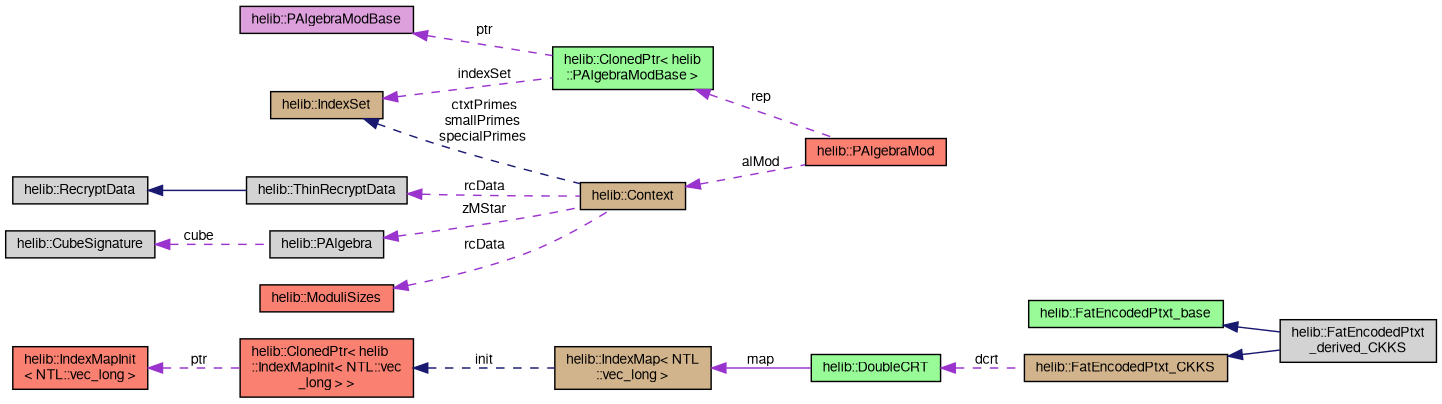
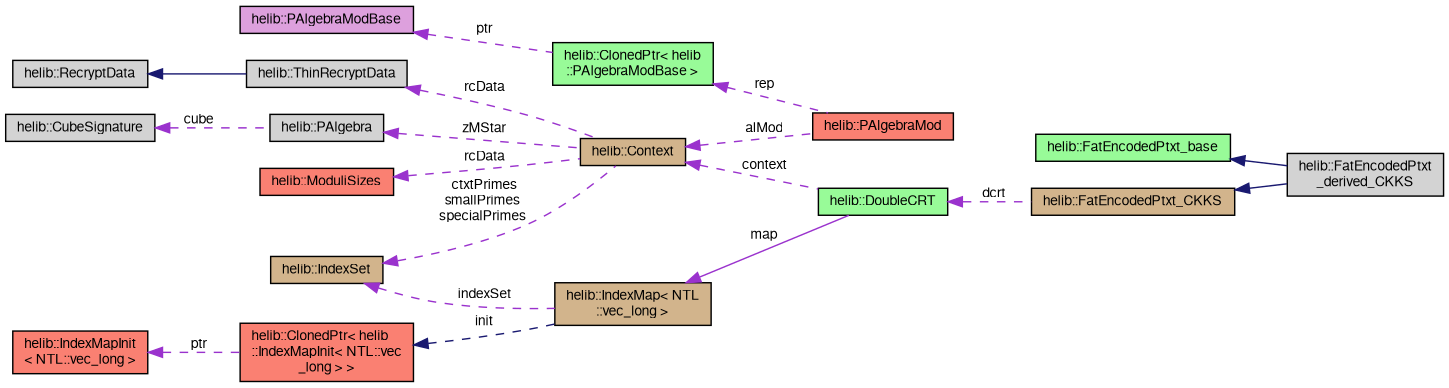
(475, 87) -> (466, 306)
(478, 156) -> (514, 230)
none -> (759, 177)
